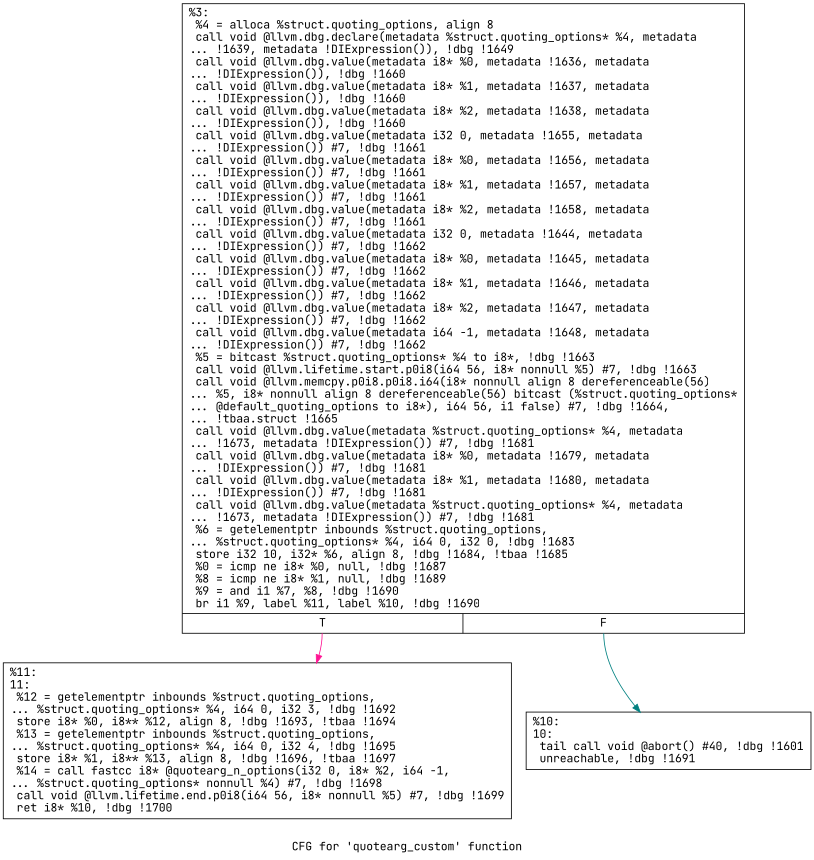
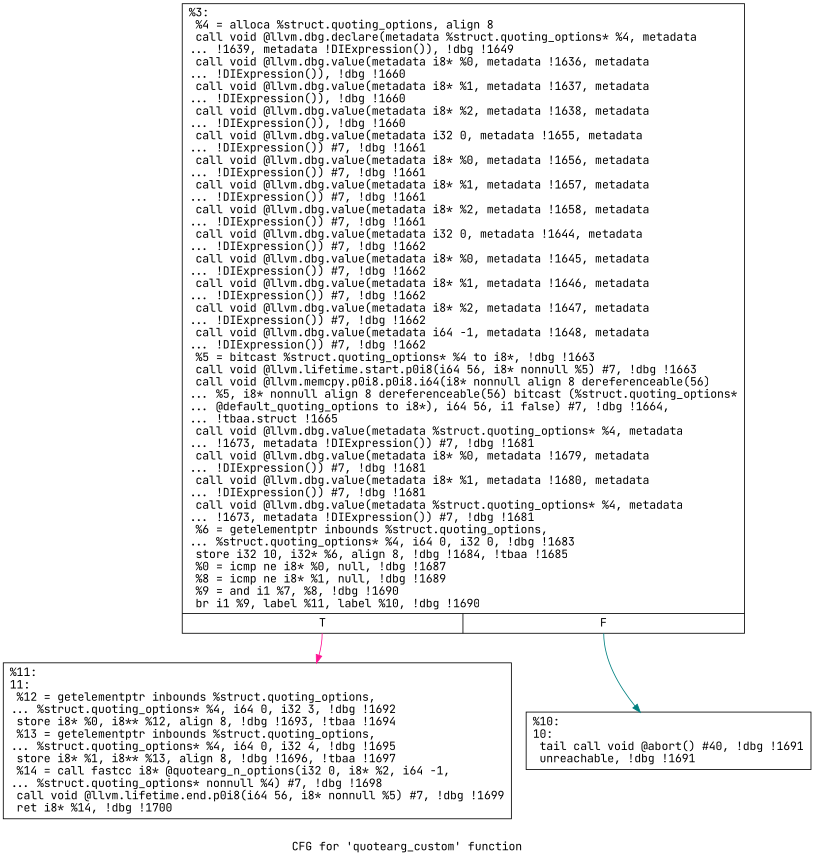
(669, 747) -> (669, 747)
(92, 808) -> (92, 808)
